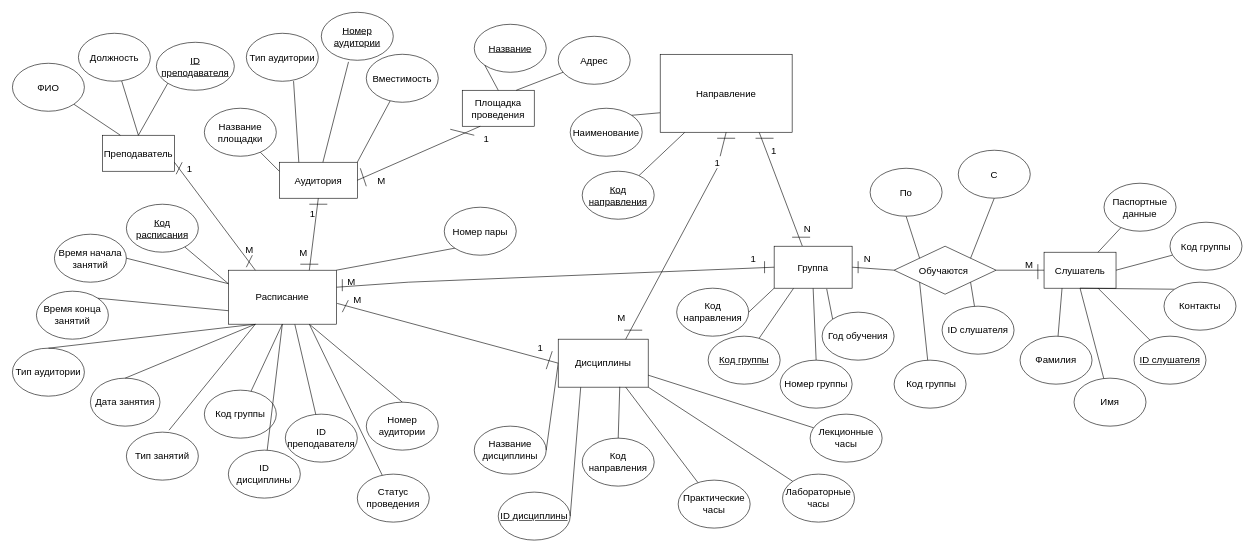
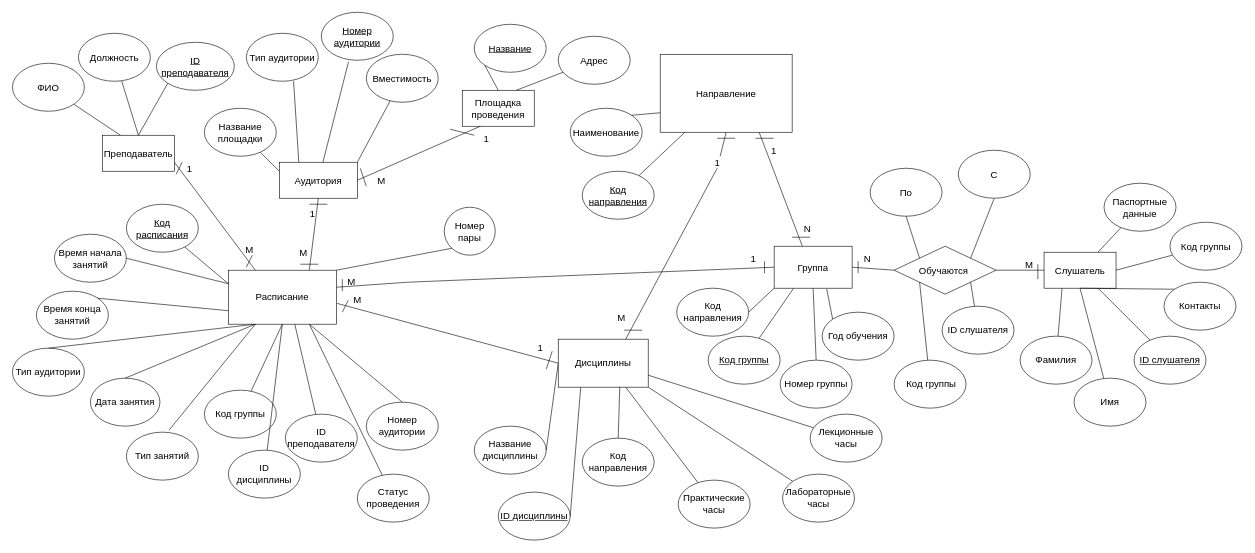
(480, 231) -> (470, 231)
